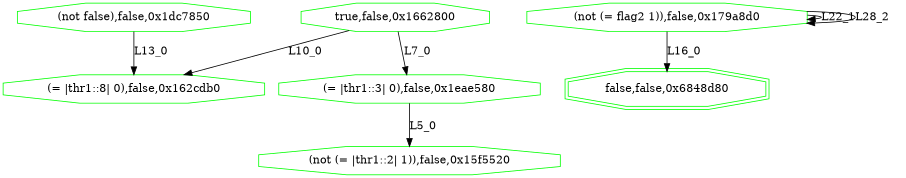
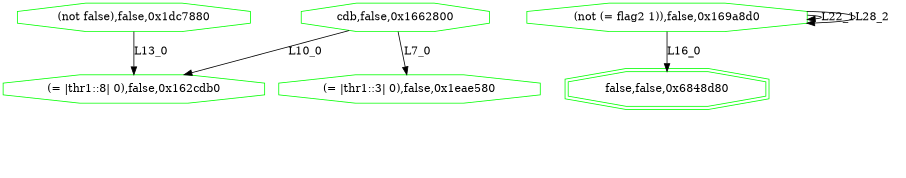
(134, 17) -> (134, 17)
(395, 17) -> (395, 17)
(667, 17) -> (667, 17)
(410, 161) -> none
